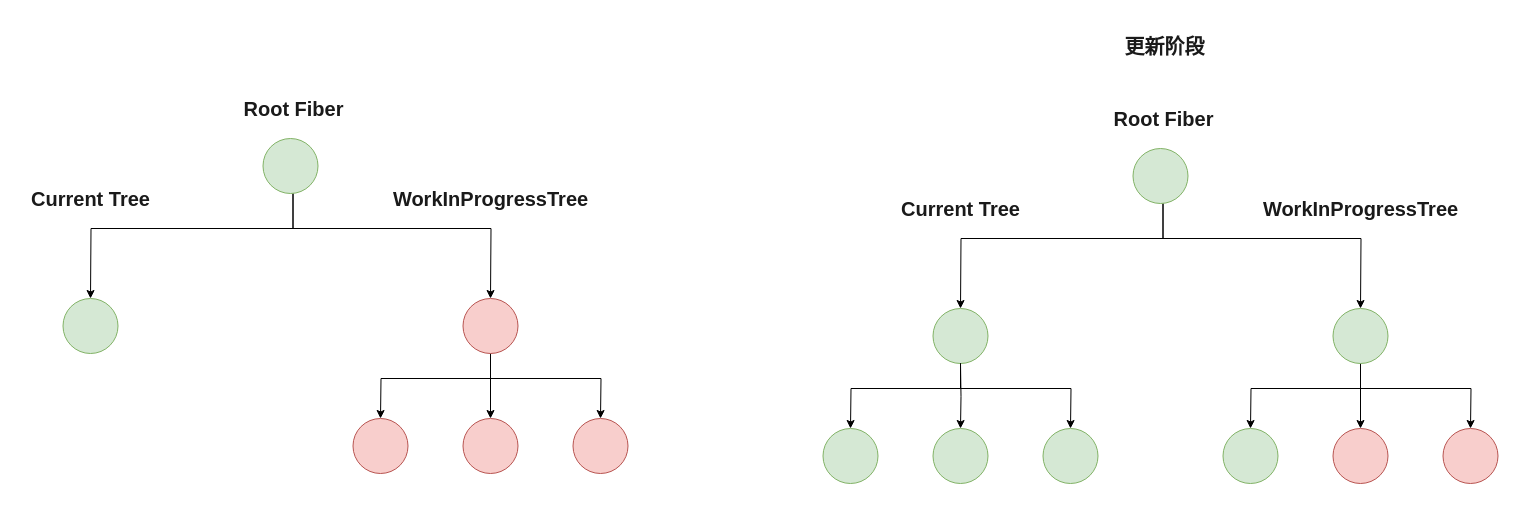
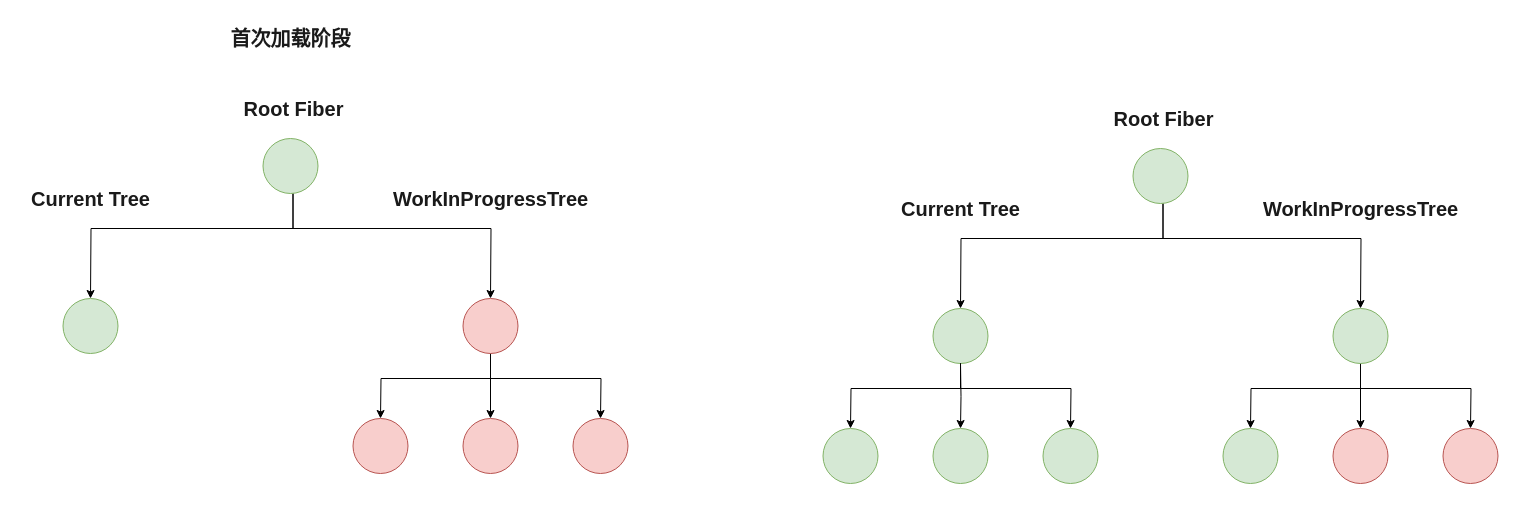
none -> (291, 39)
(1165, 47) -> none
